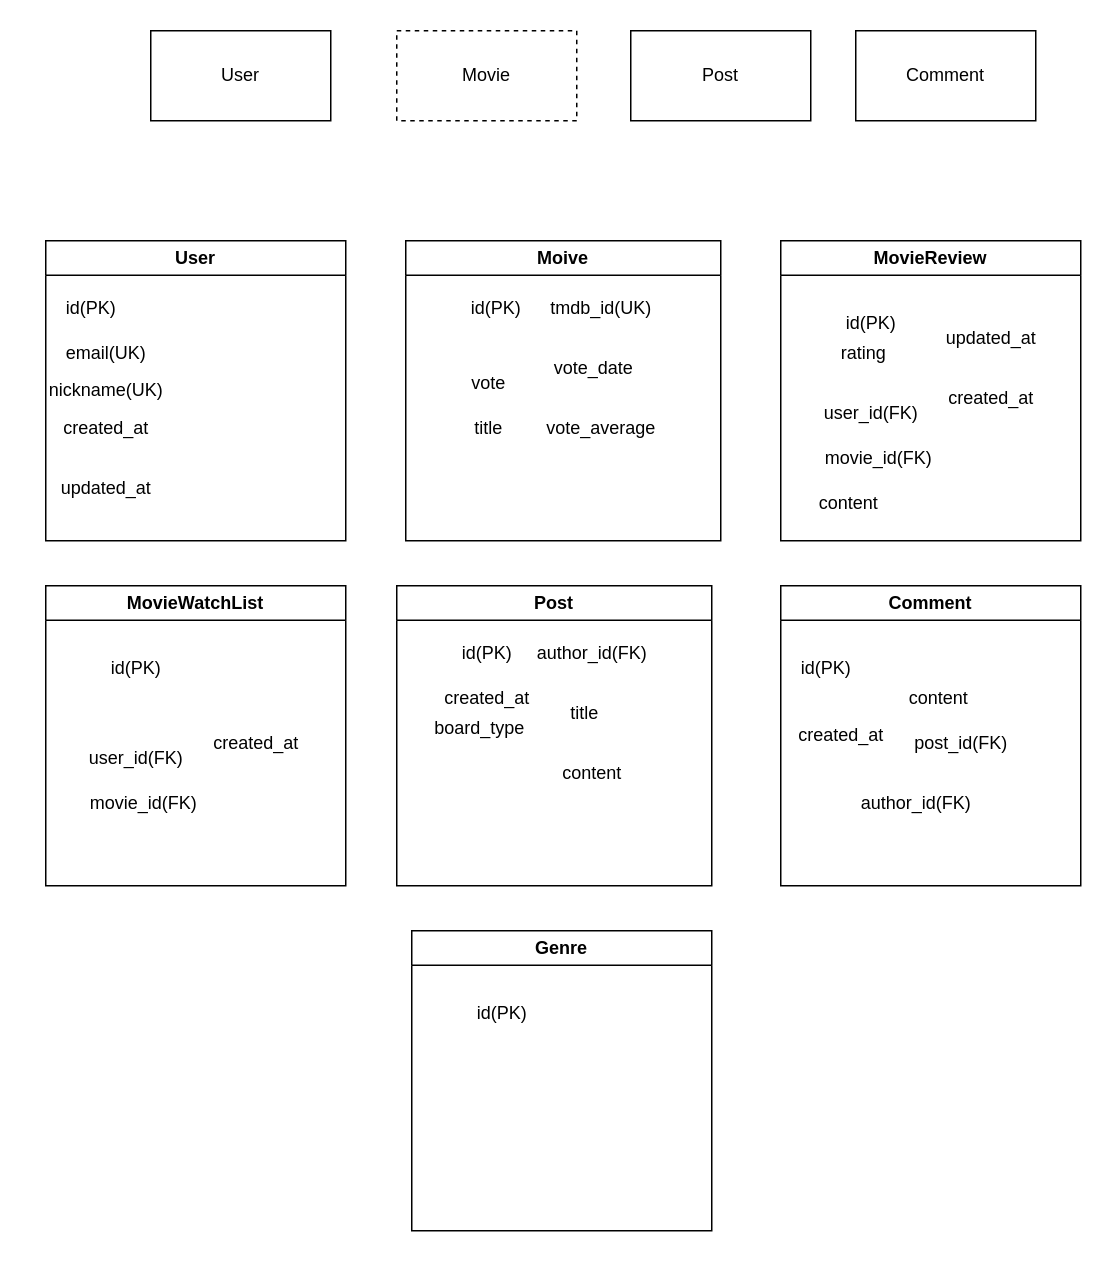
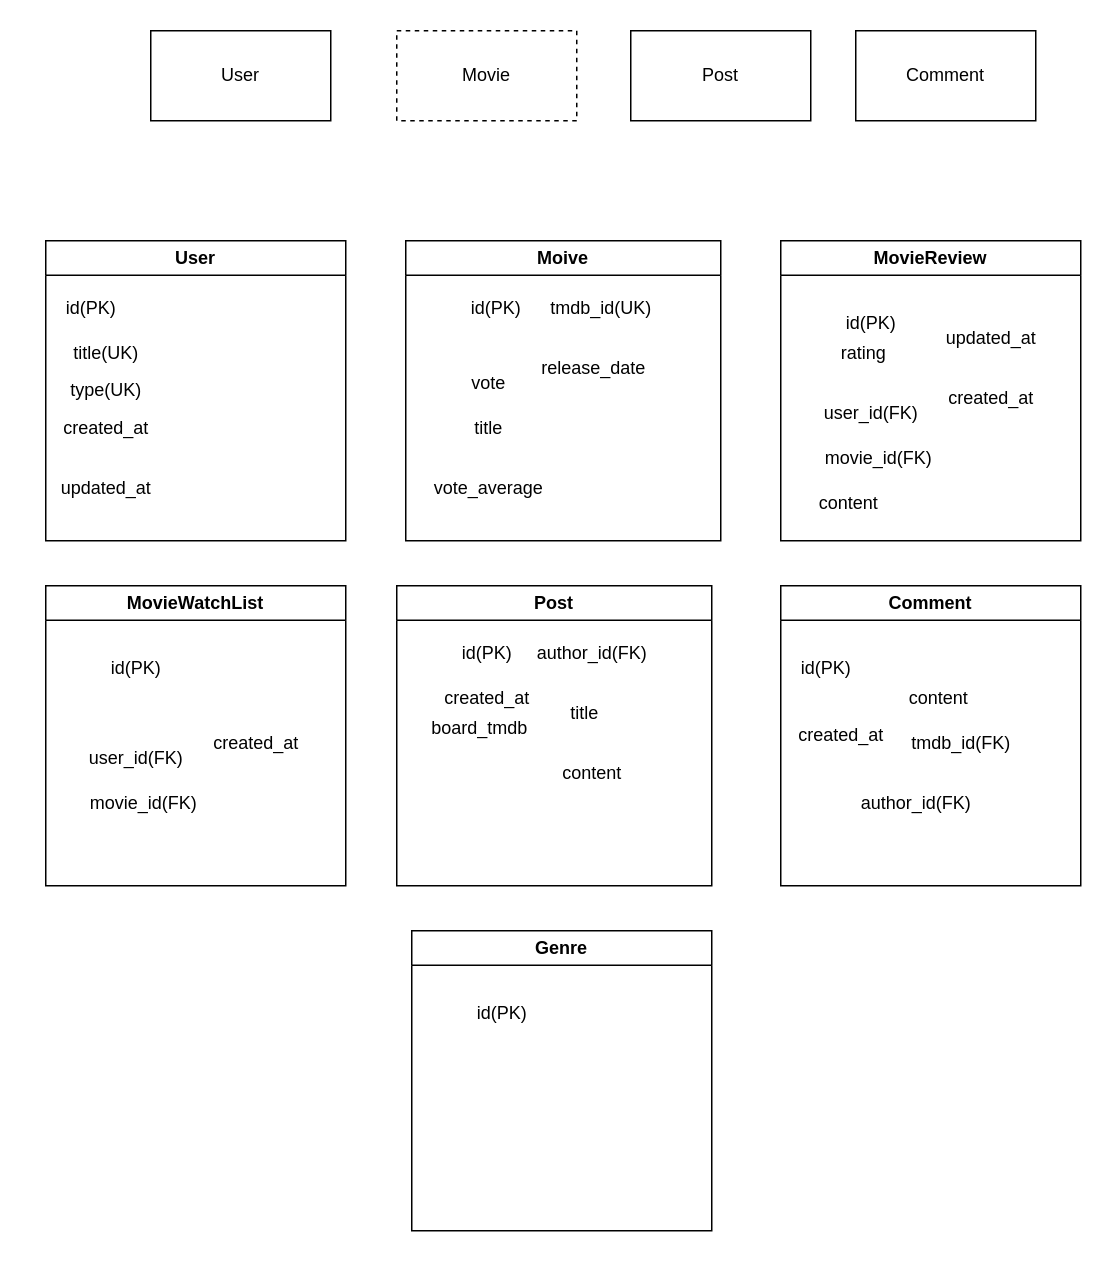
(107, 353) -> (107, 353)
(594, 368) -> (594, 368)
(107, 391) -> (107, 391)
(601, 428) -> (488, 488)
(480, 728) -> (480, 728)
(962, 743) -> (962, 743)
